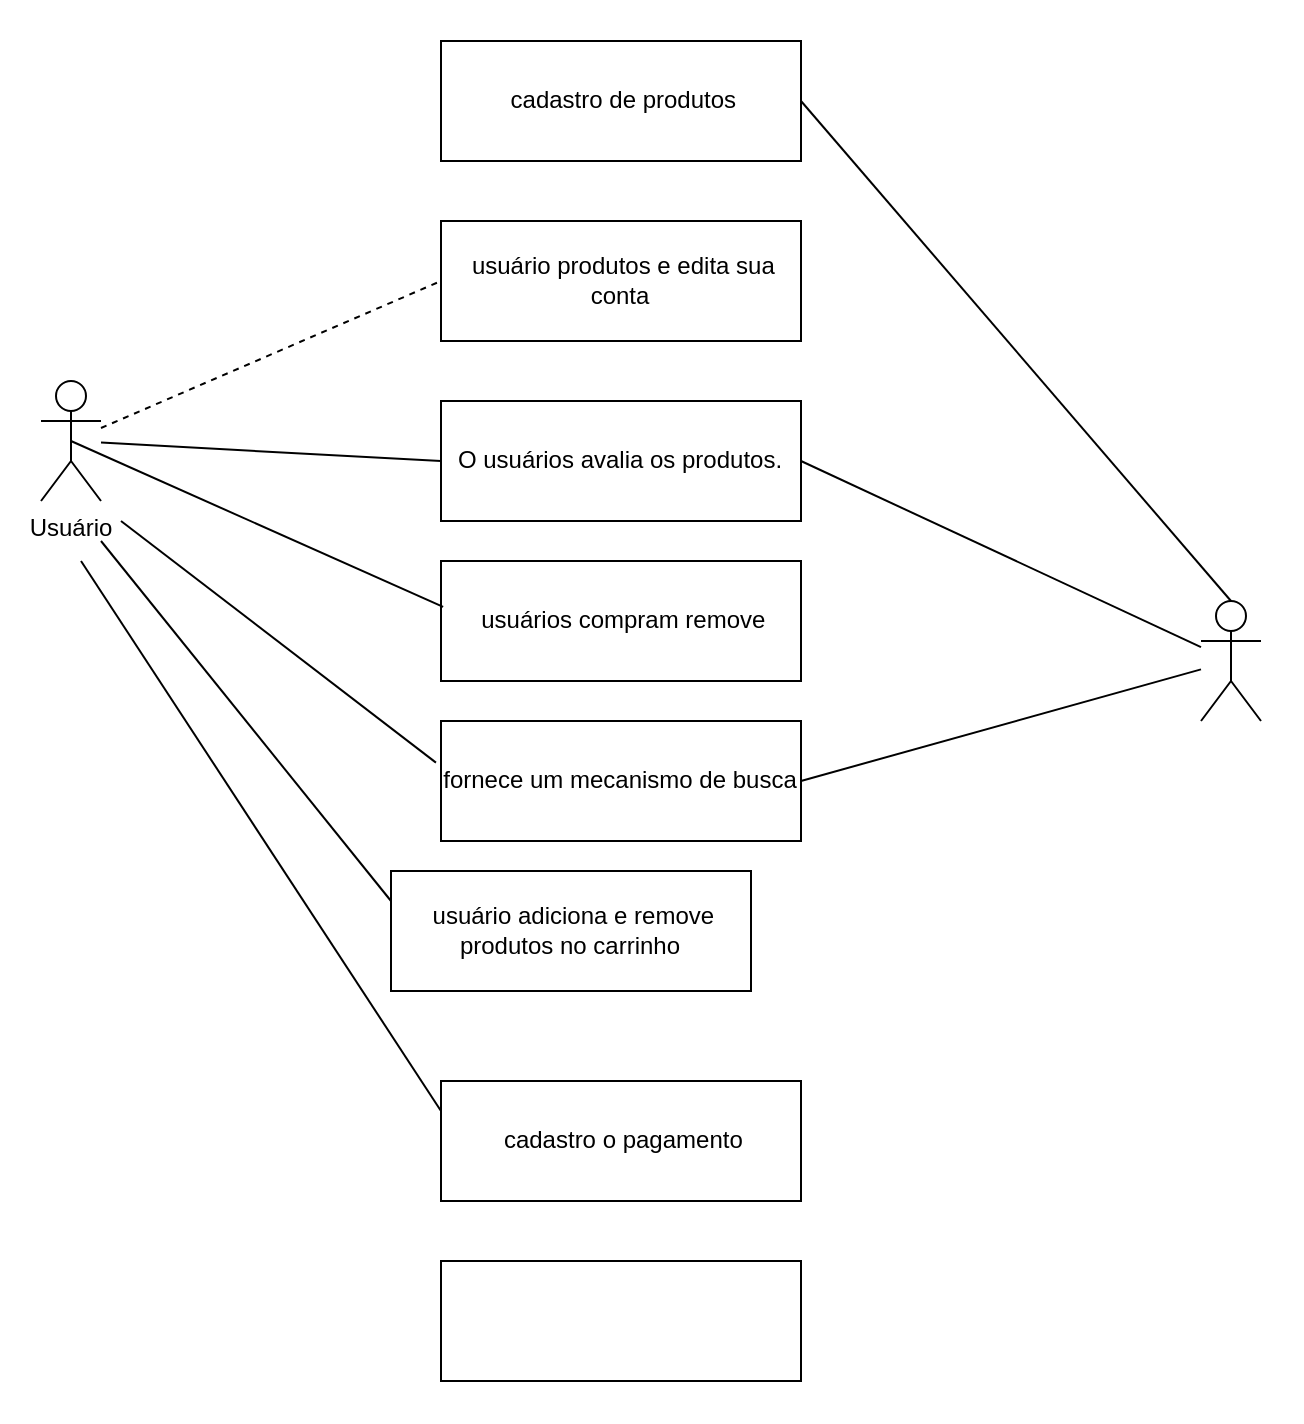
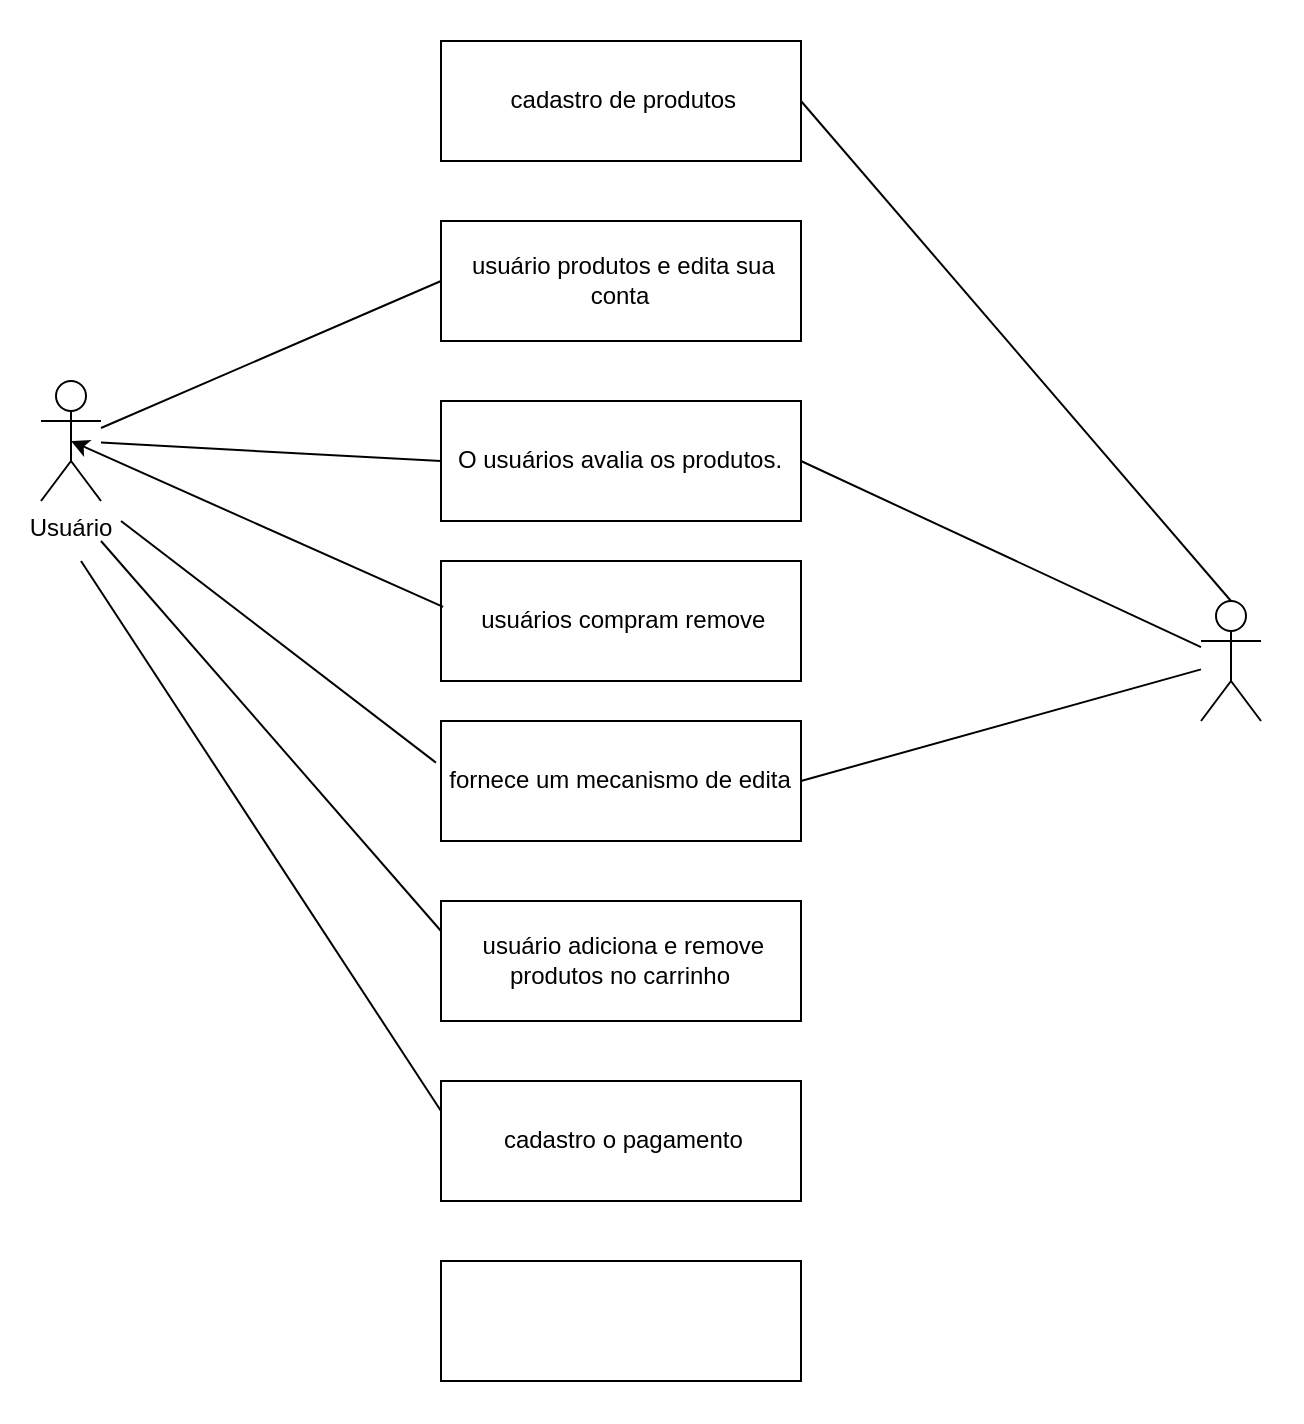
(272, 354) -> (272, 354)
(79, 445) -> (85, 447)
(621, 781) -> (621, 781)
(571, 931) -> (621, 961)
